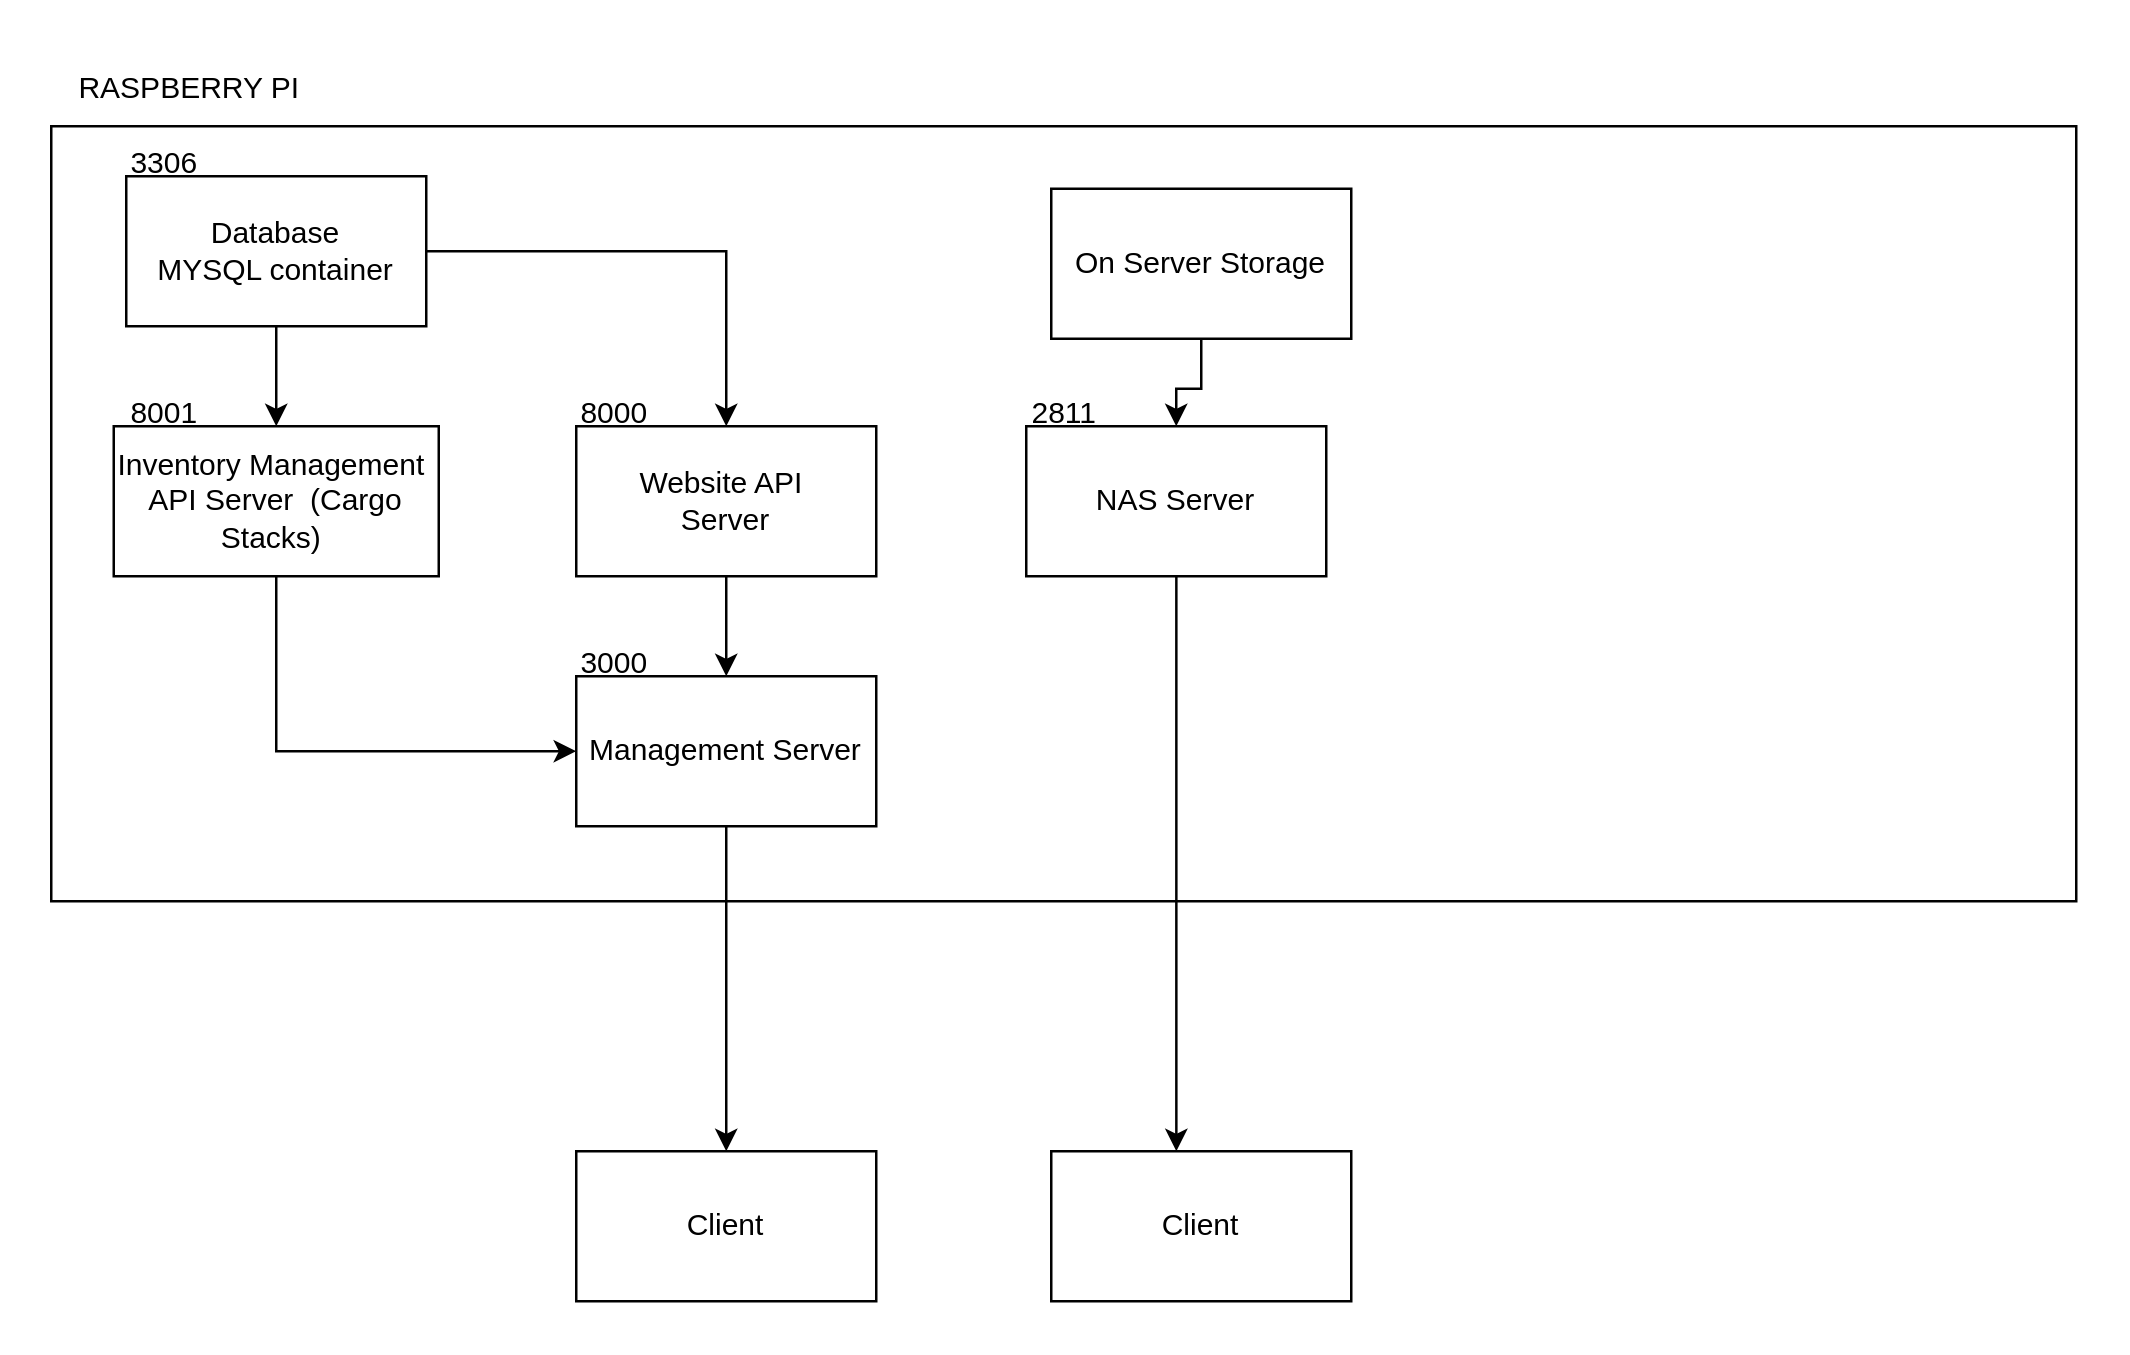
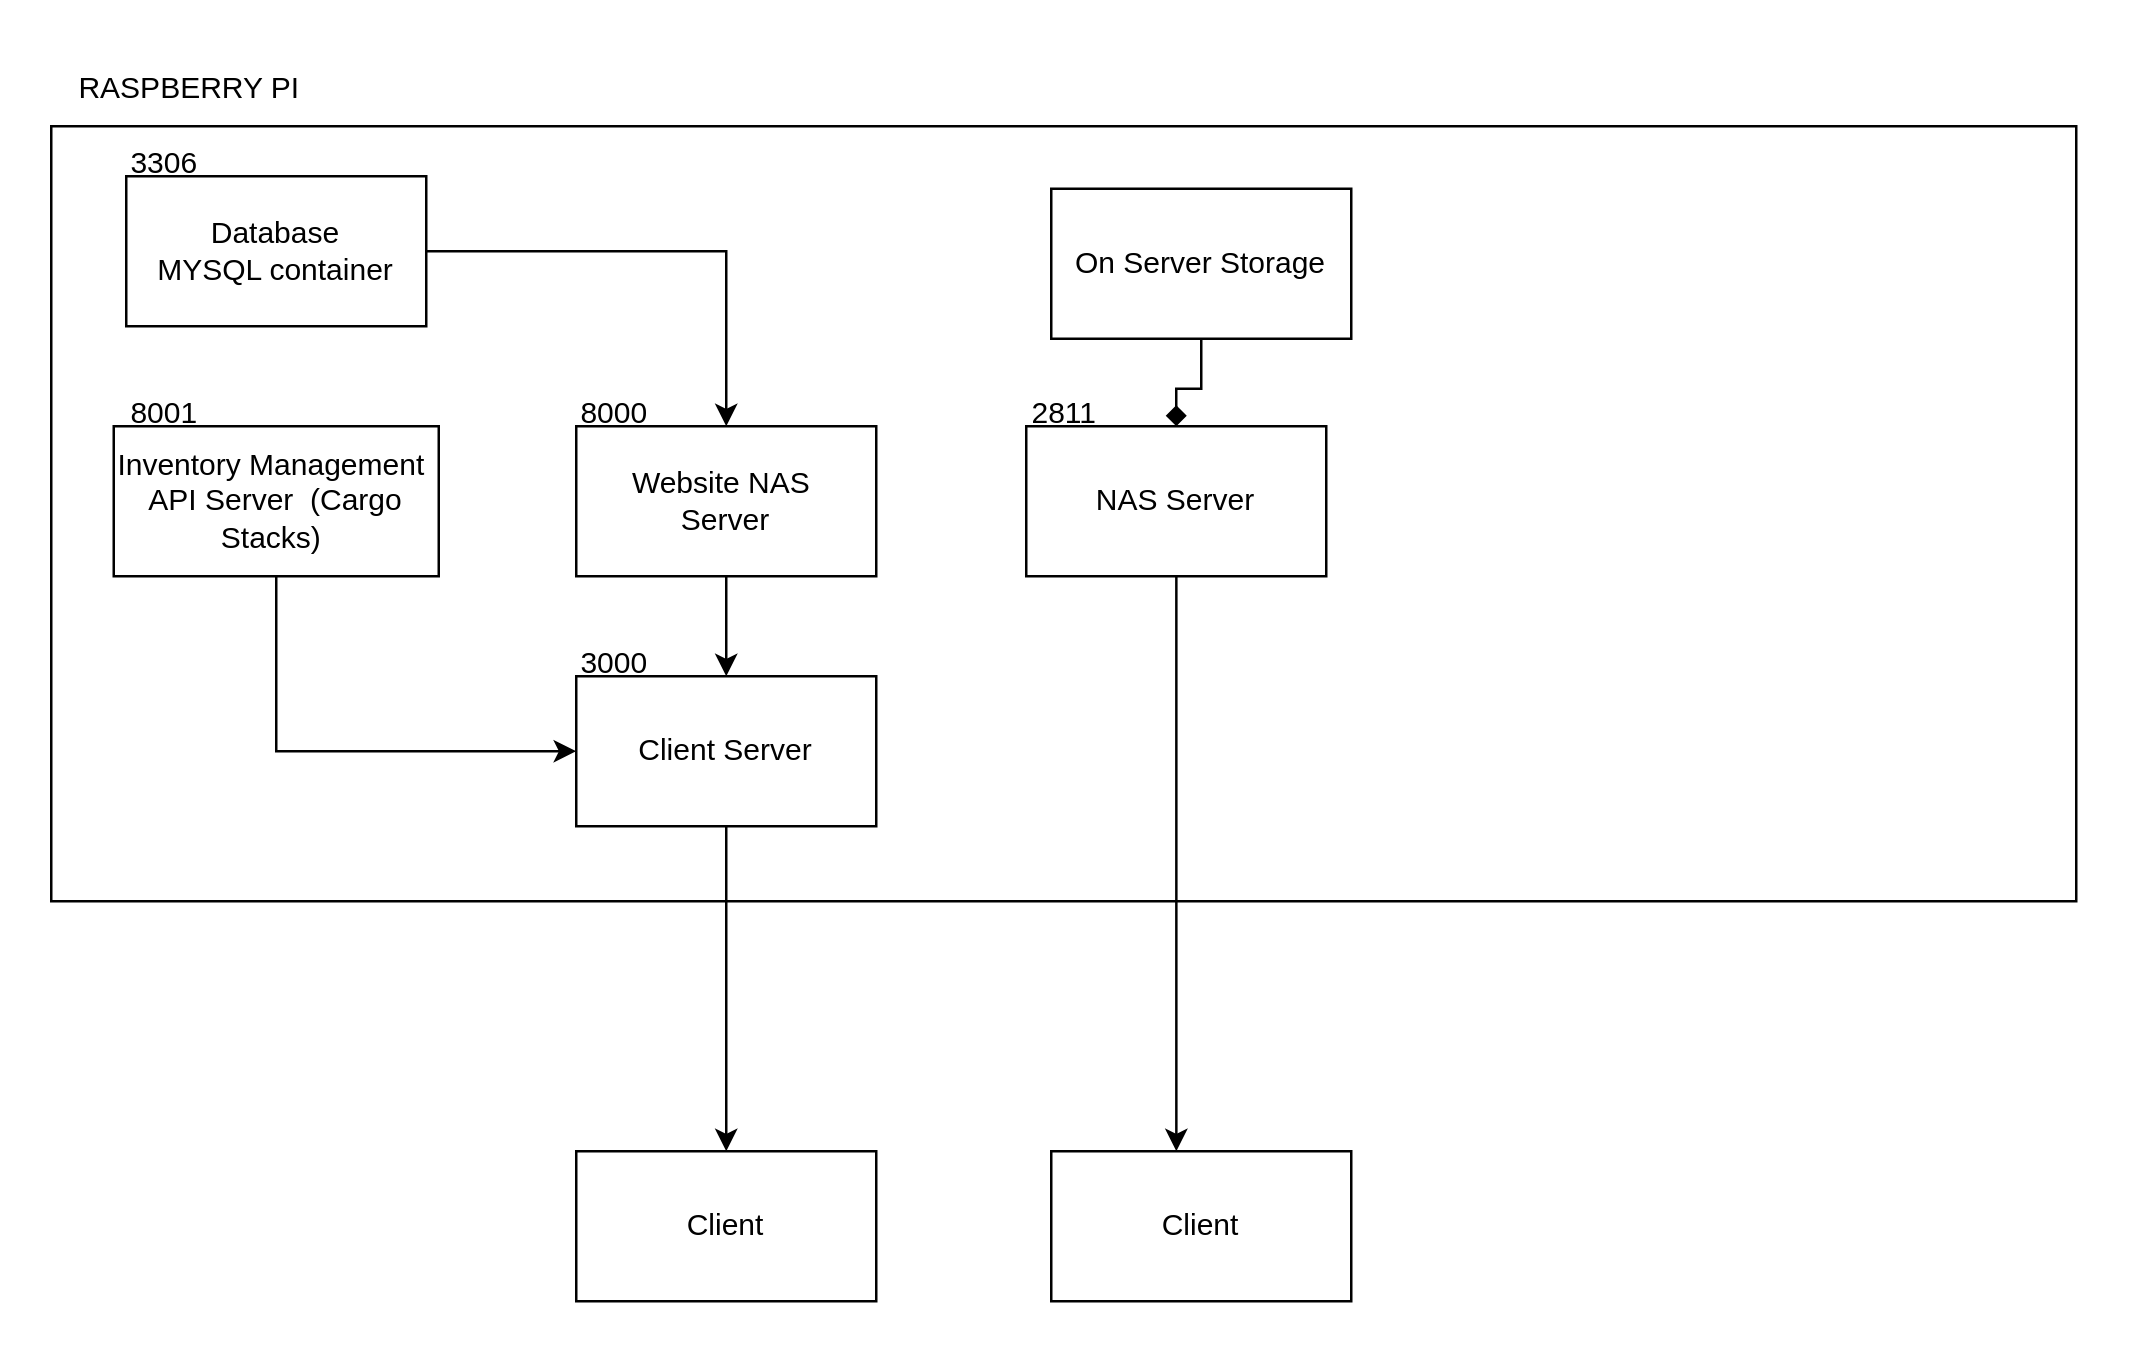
(276, 368) -> none
(1176, 407) -> (1176, 406)
(726, 501) -> (726, 501)
(726, 751) -> (726, 751)
